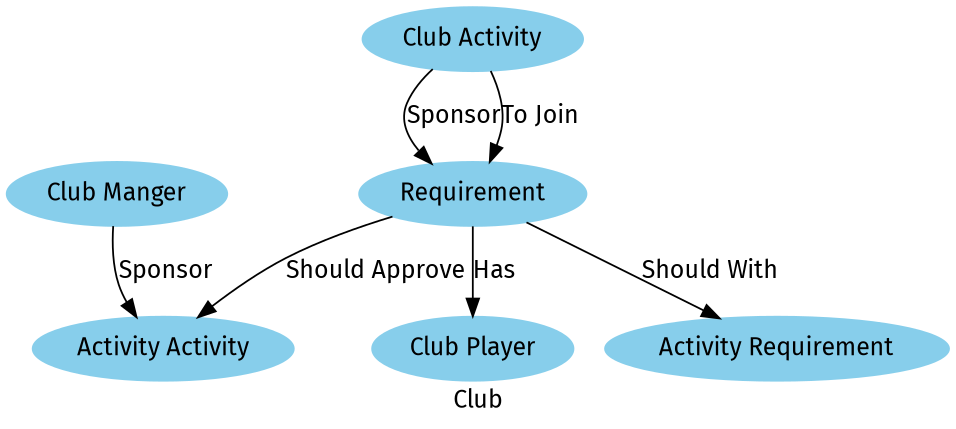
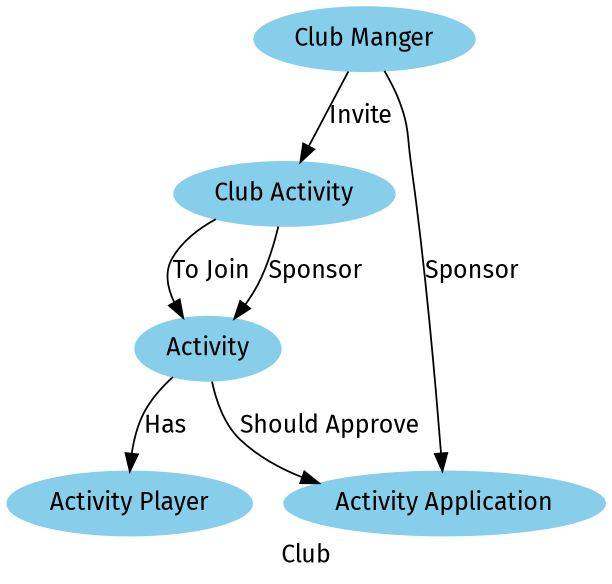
none -> (329, 109)
(473, 194) -> (208, 349)
(163, 349) -> (445, 504)
(473, 349) -> (130, 504)
(777, 349) -> none
